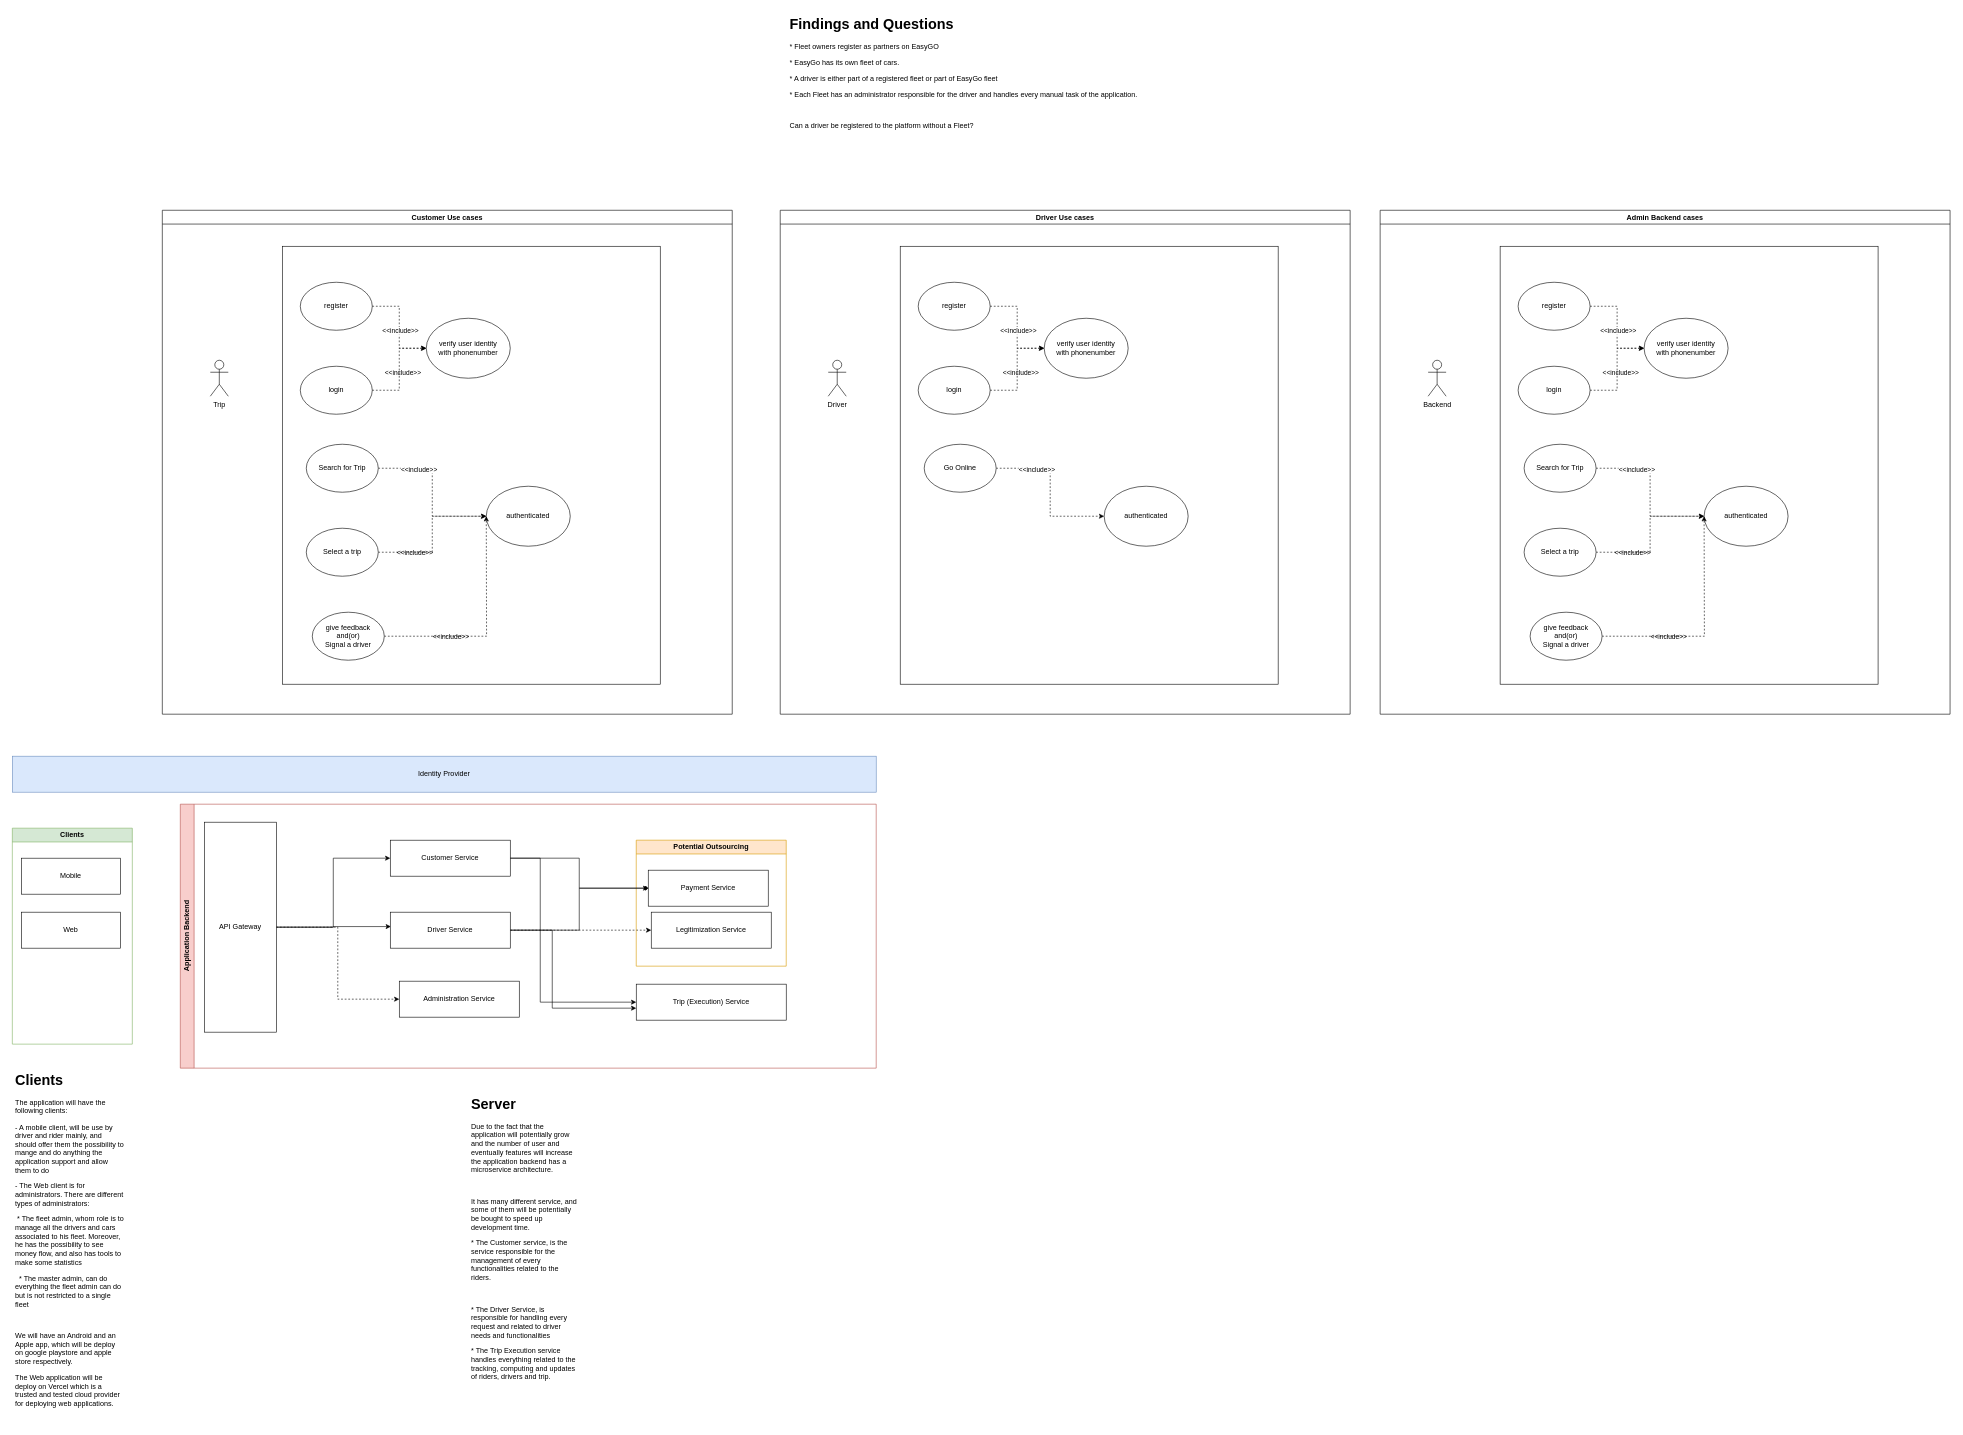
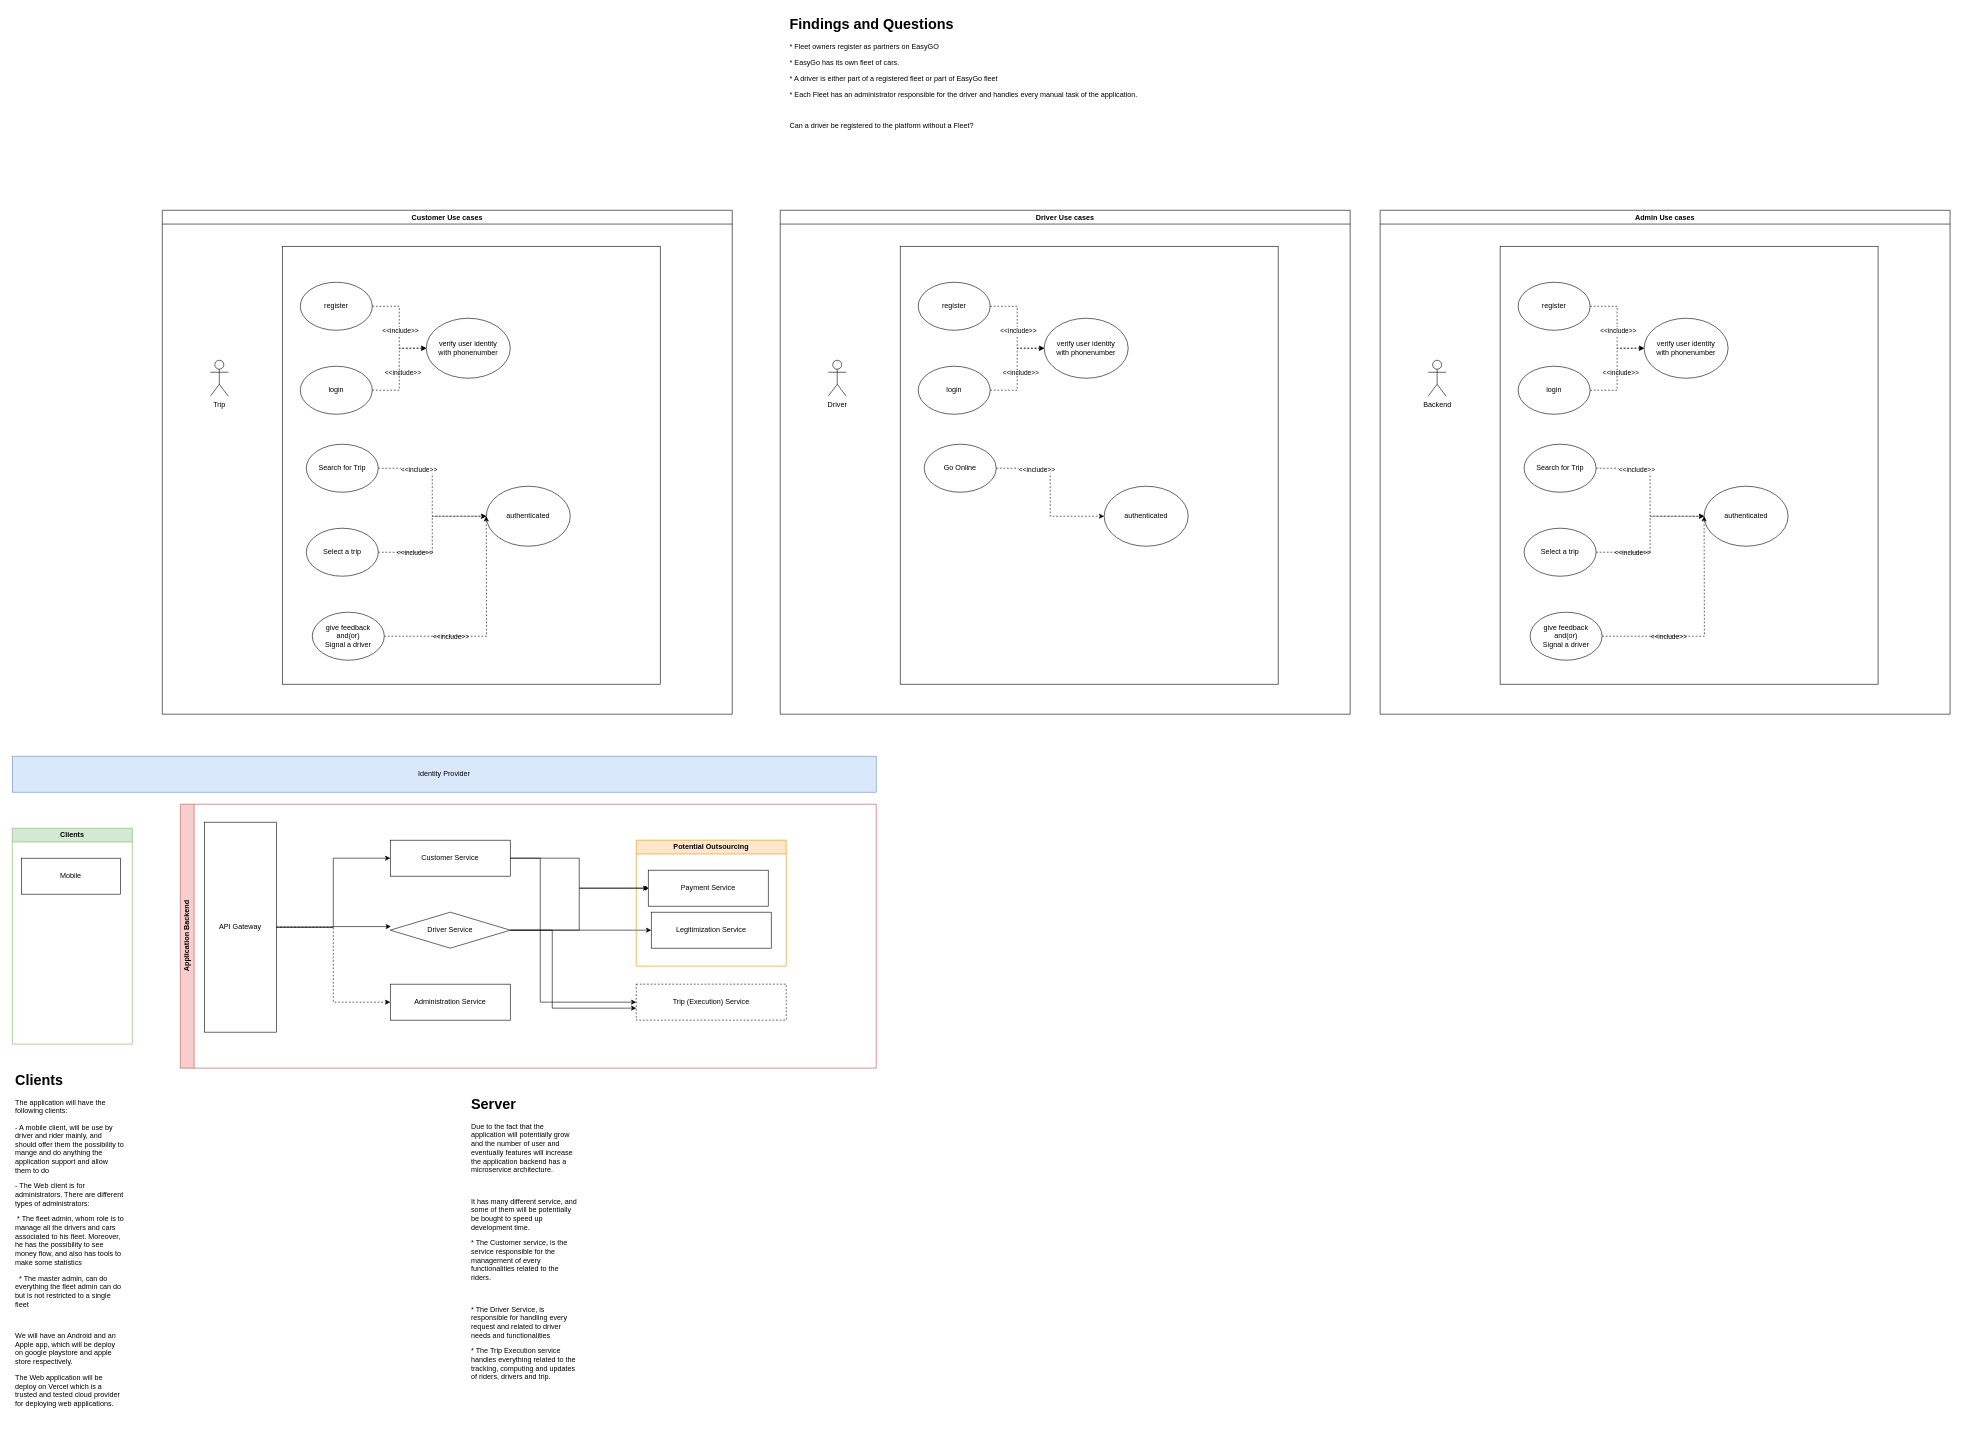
(1665, 218) -> (1665, 218)
(71, 930) -> none
(450, 930) -> (450, 930)
(614, 930) -> (614, 930)
(459, 999) -> (450, 1002)
(711, 1002) -> (711, 1002)
